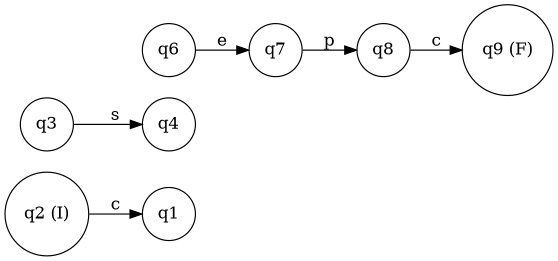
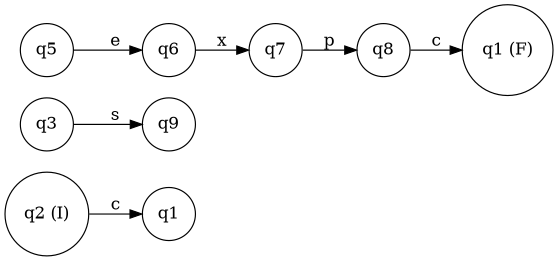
(222, 41) -> (222, 41)
none -> (47, 50)
(508, 50) -> (508, 50)
(169, 124) -> (169, 124)
